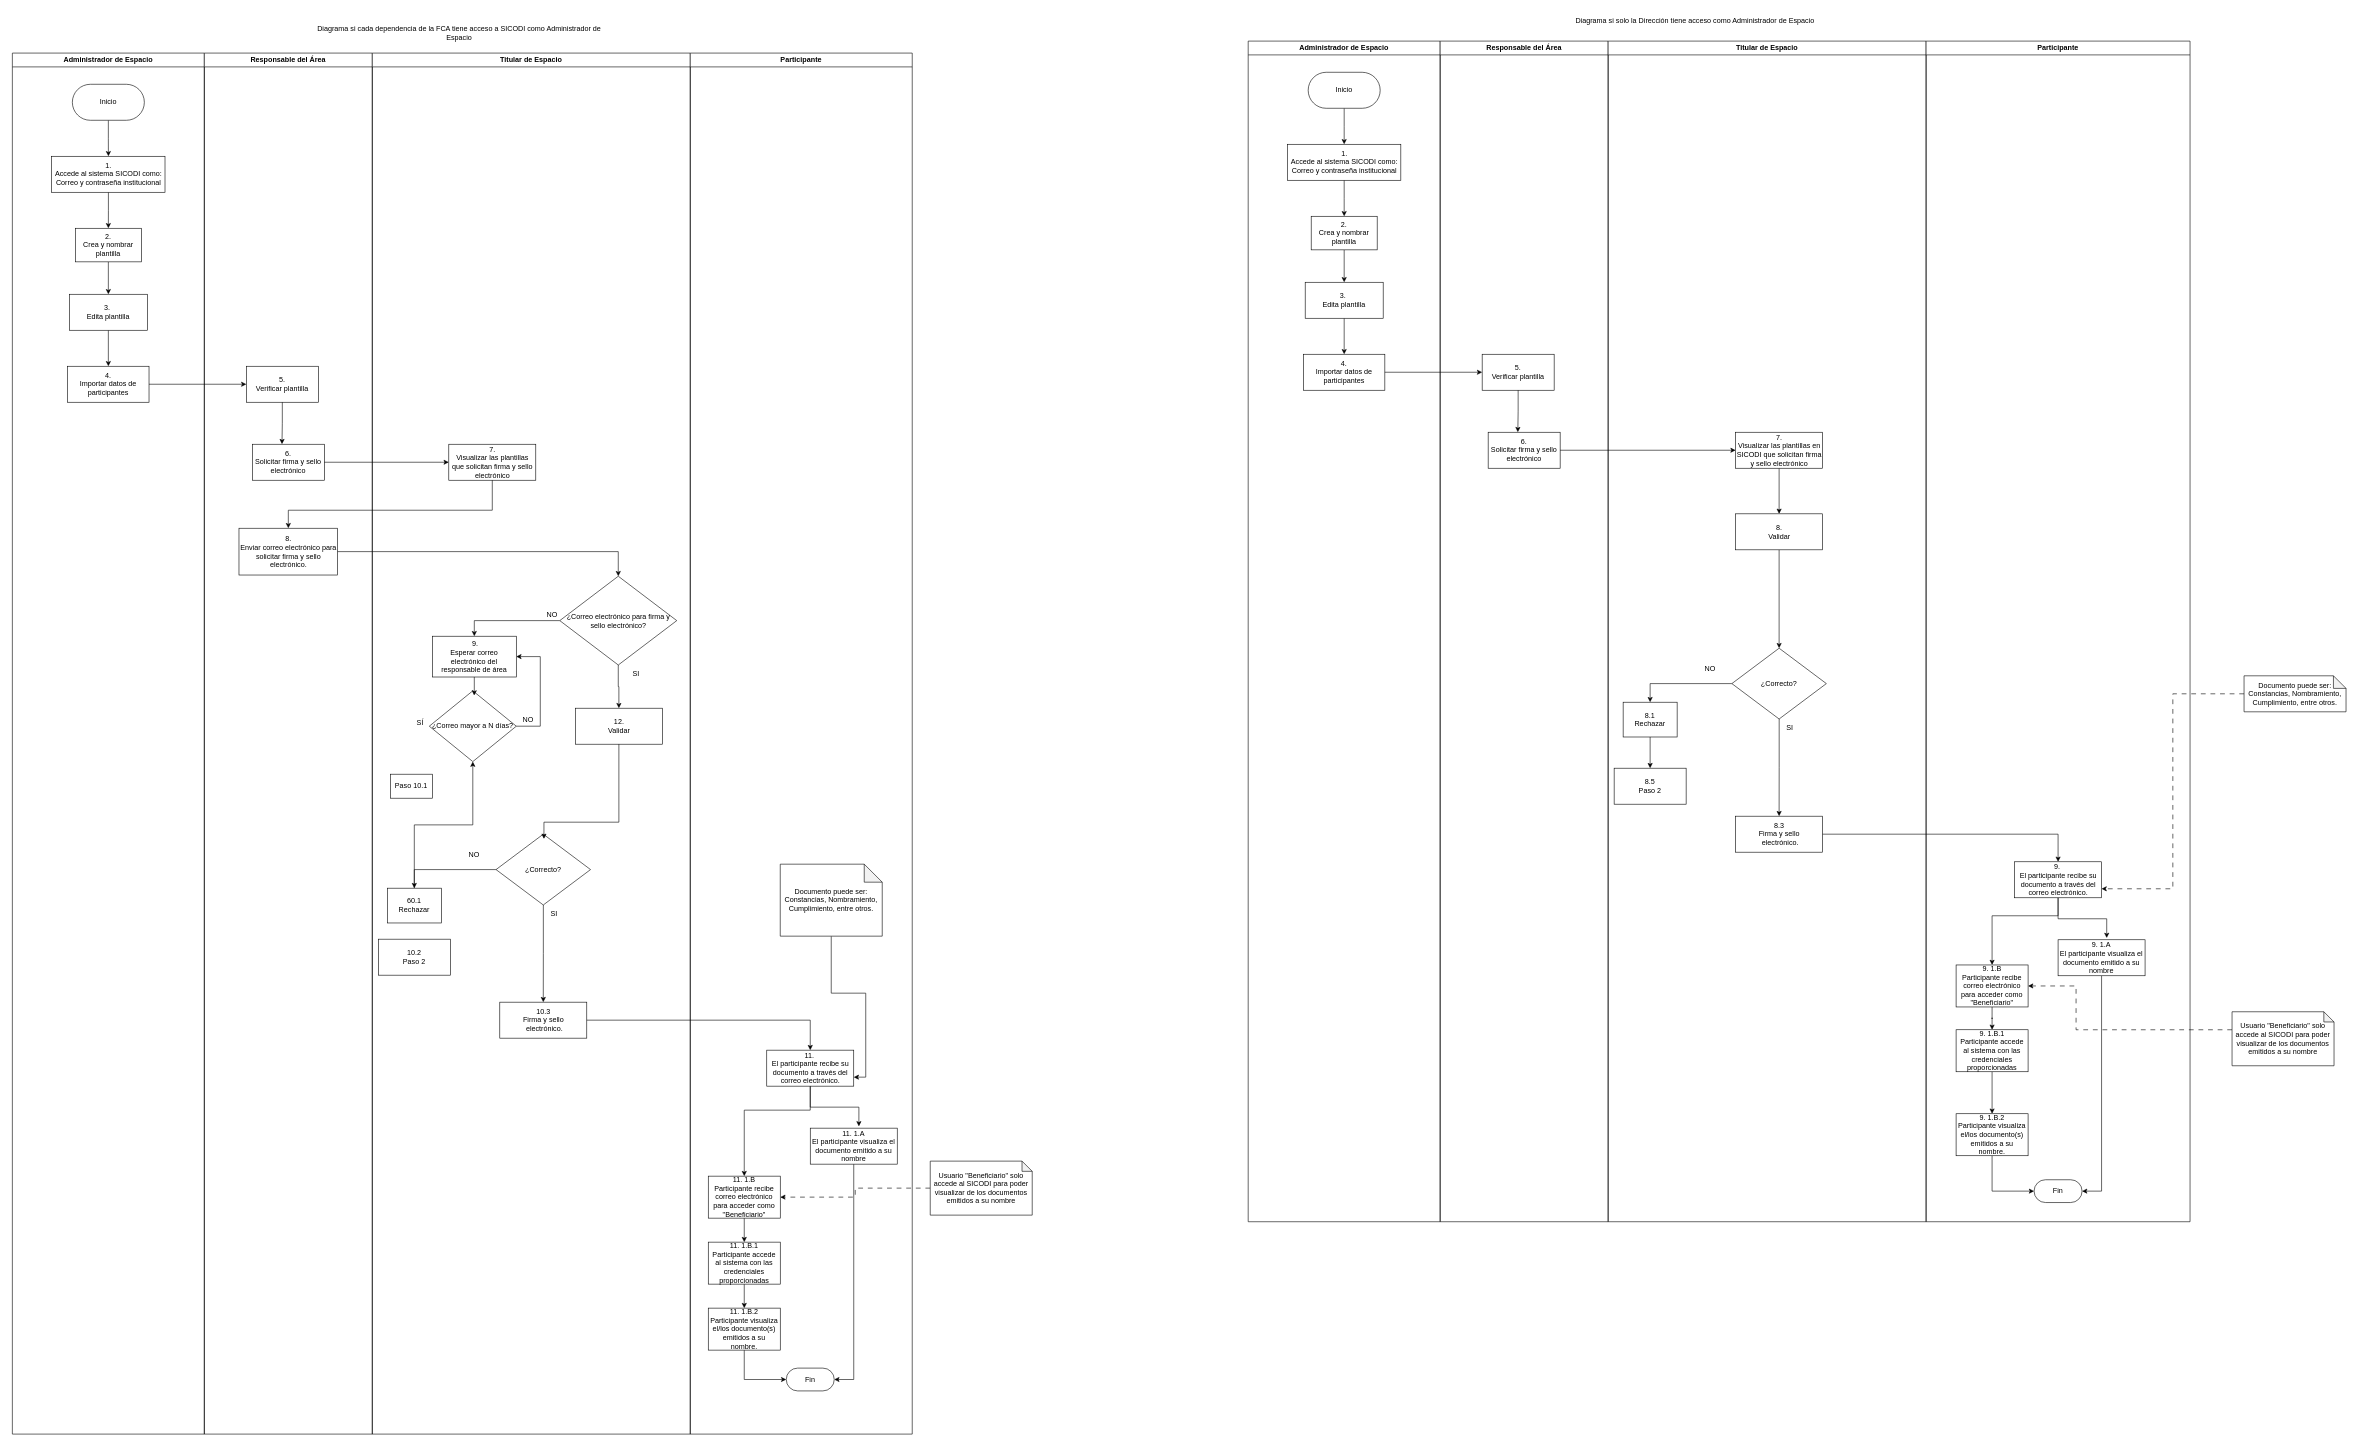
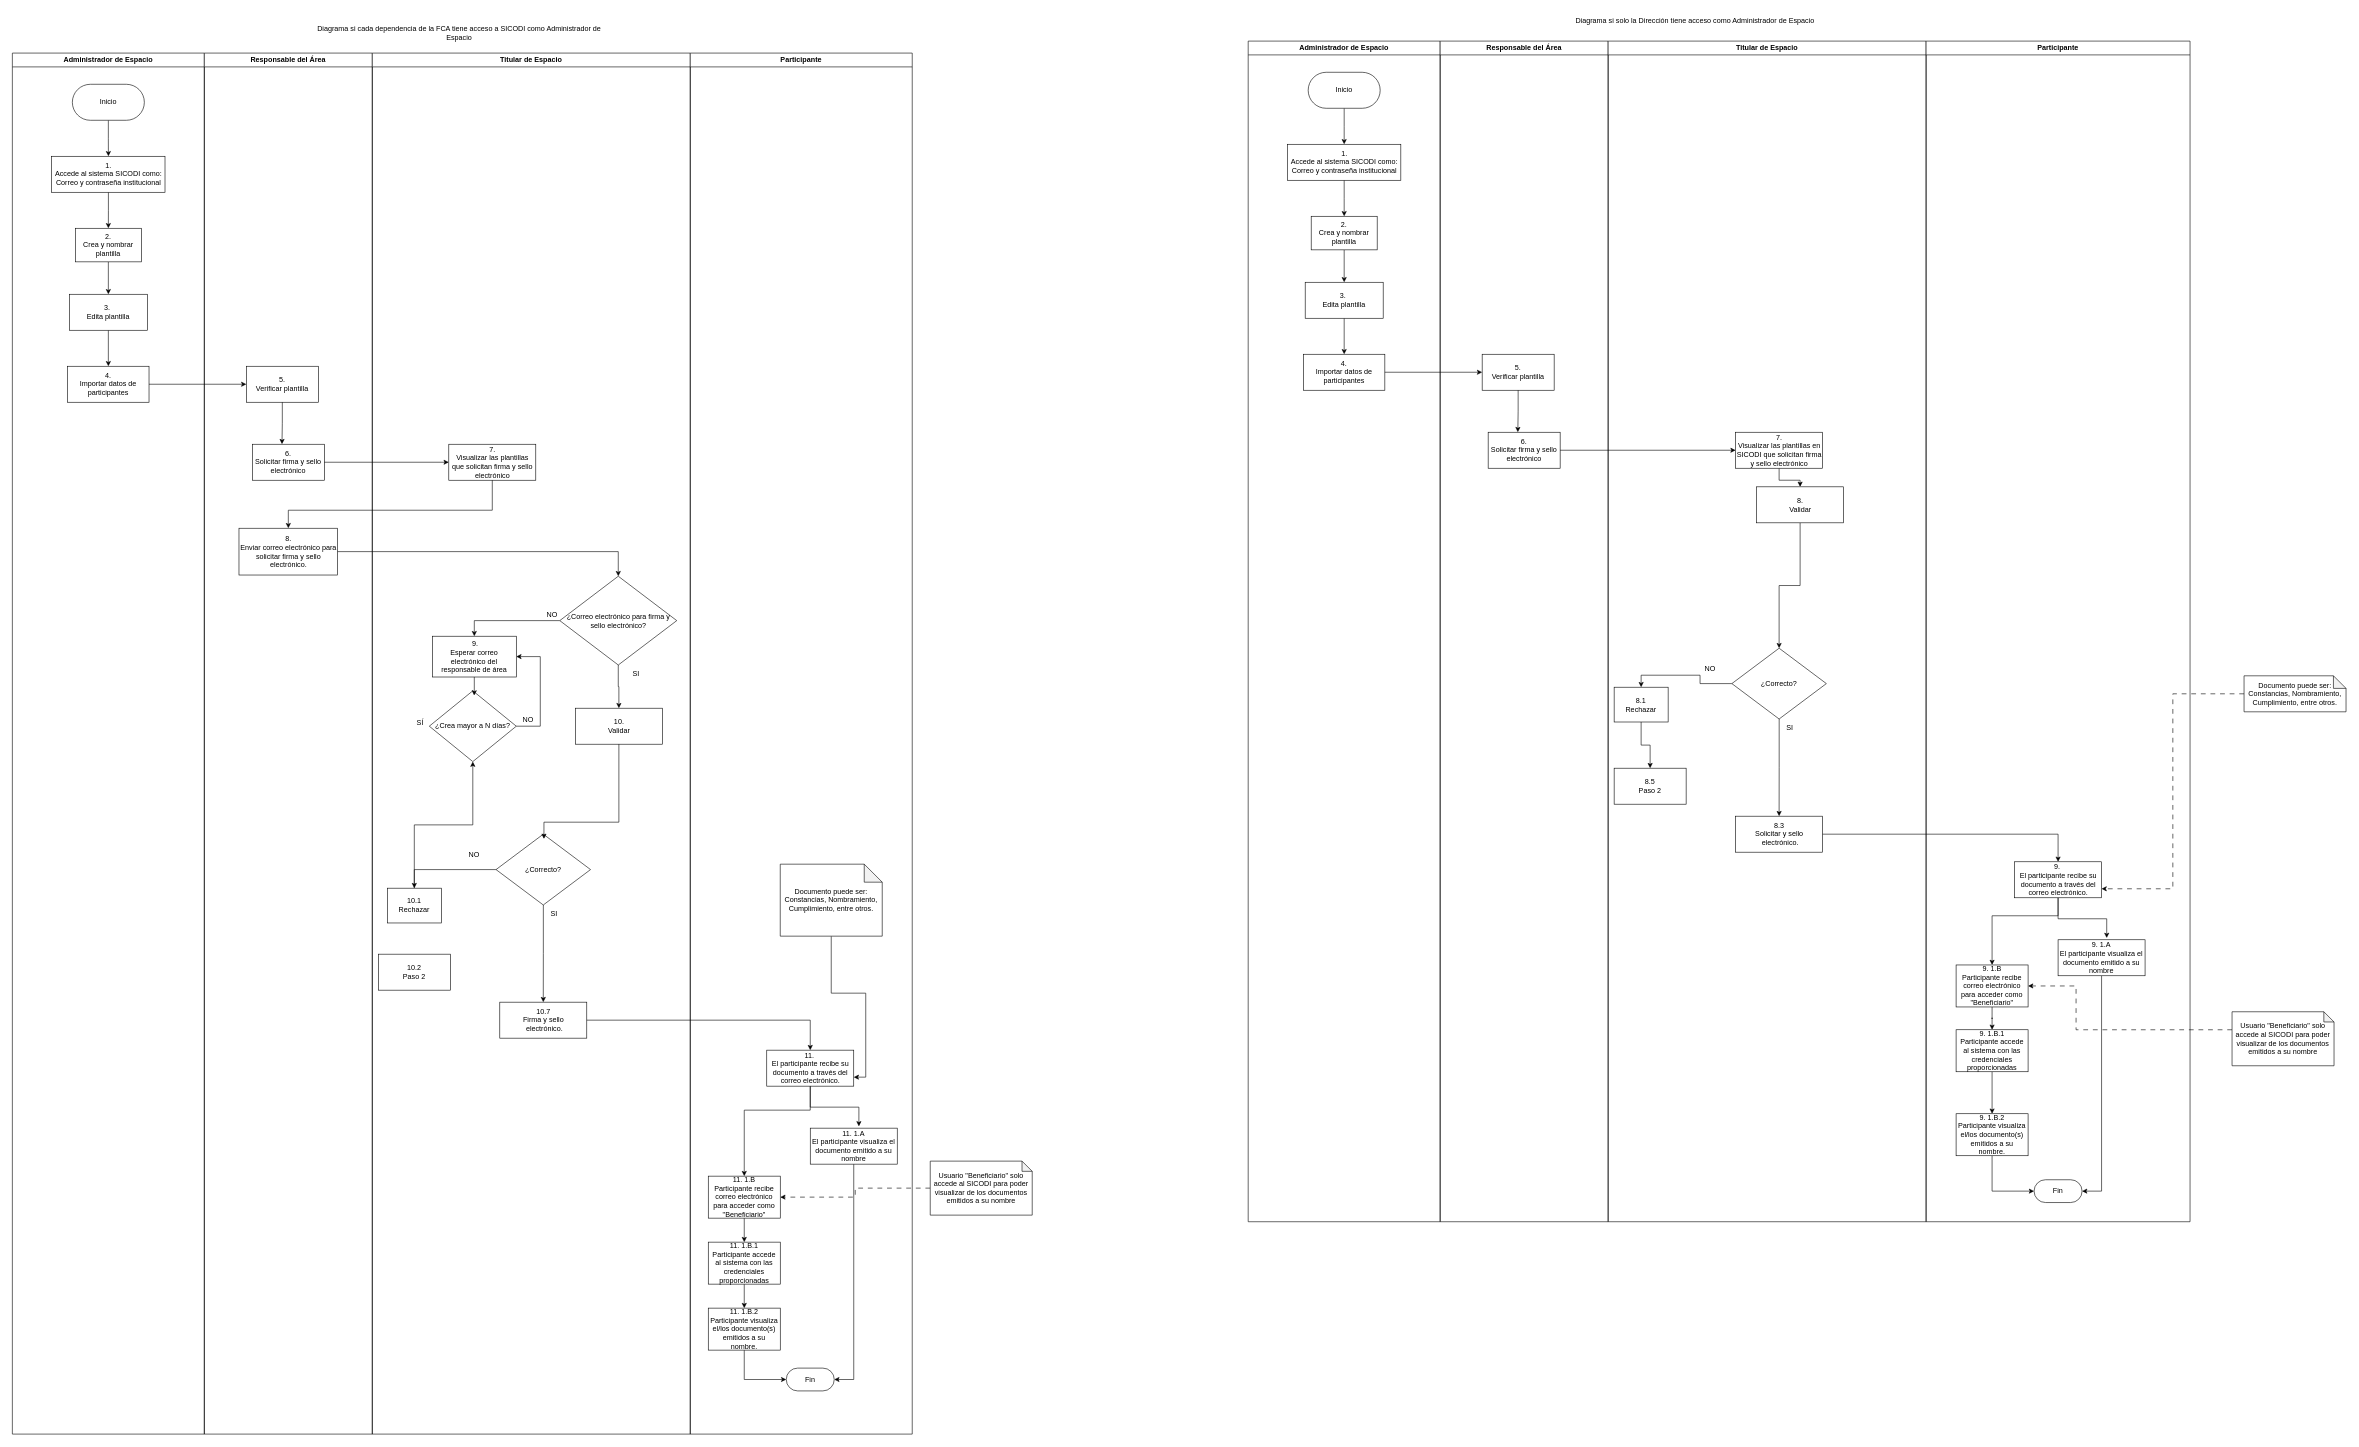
(1779, 532) -> (1800, 505)
(1650, 720) -> (1641, 705)
(473, 726) -> (473, 726)
(619, 726) -> (619, 726)
(411, 786) -> none
(1780, 834) -> (1780, 834)
(414, 906) -> (414, 906)
(414, 957) -> (414, 972)
(544, 1020) -> (544, 1020)
